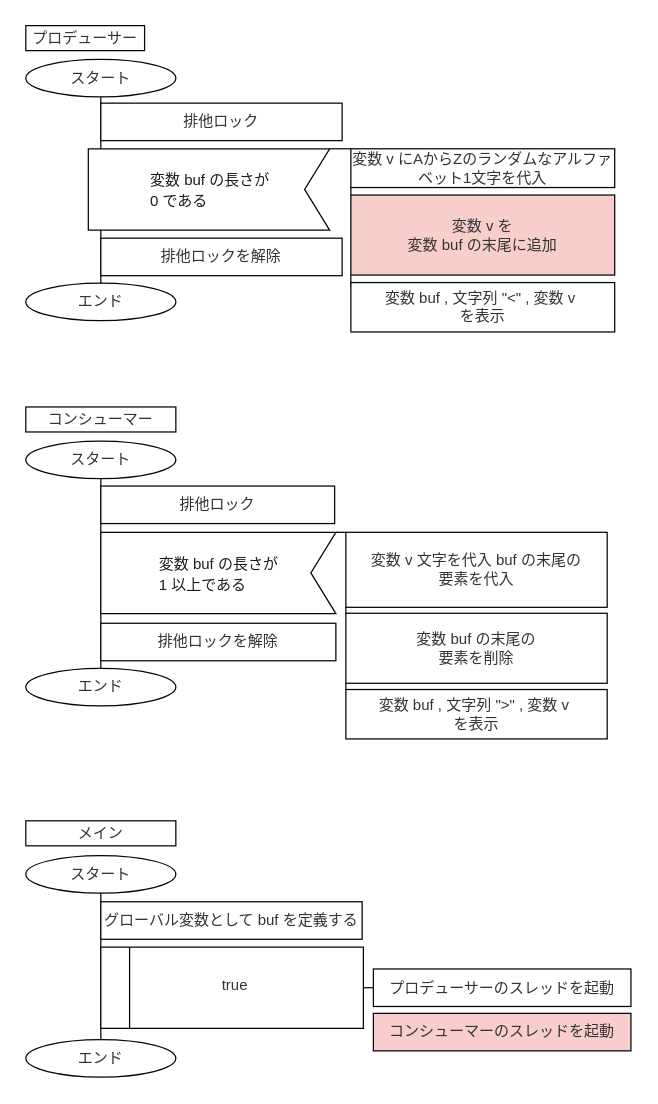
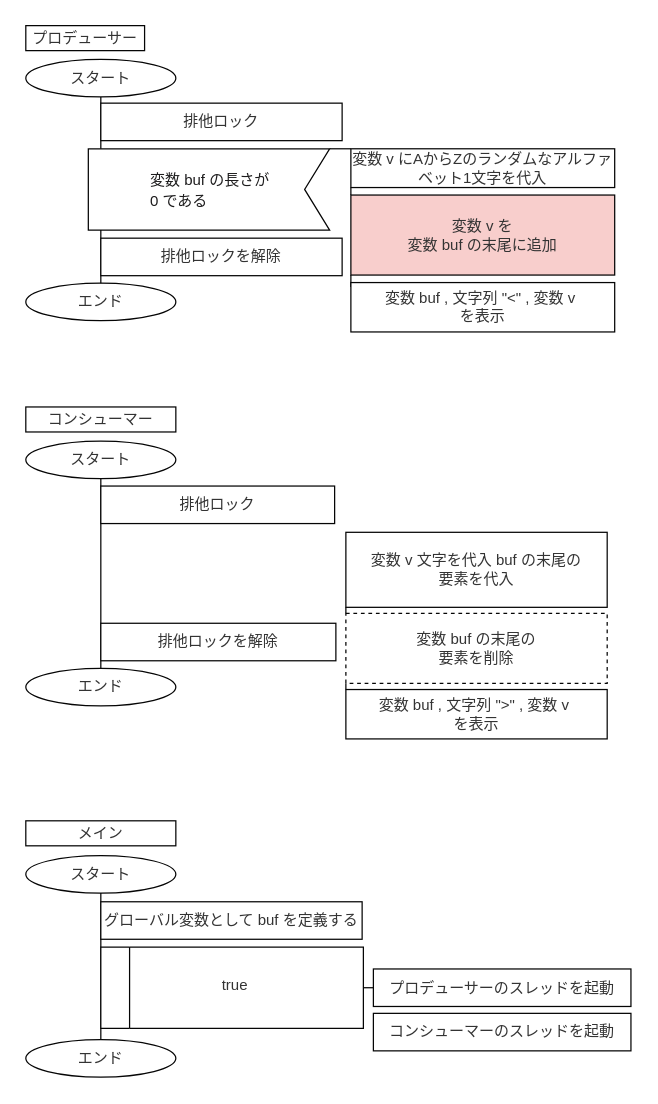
(341, 532) -> none
(218, 573) -> none
(476, 648) -> (476, 648)
(502, 1032) -> (502, 1032)
